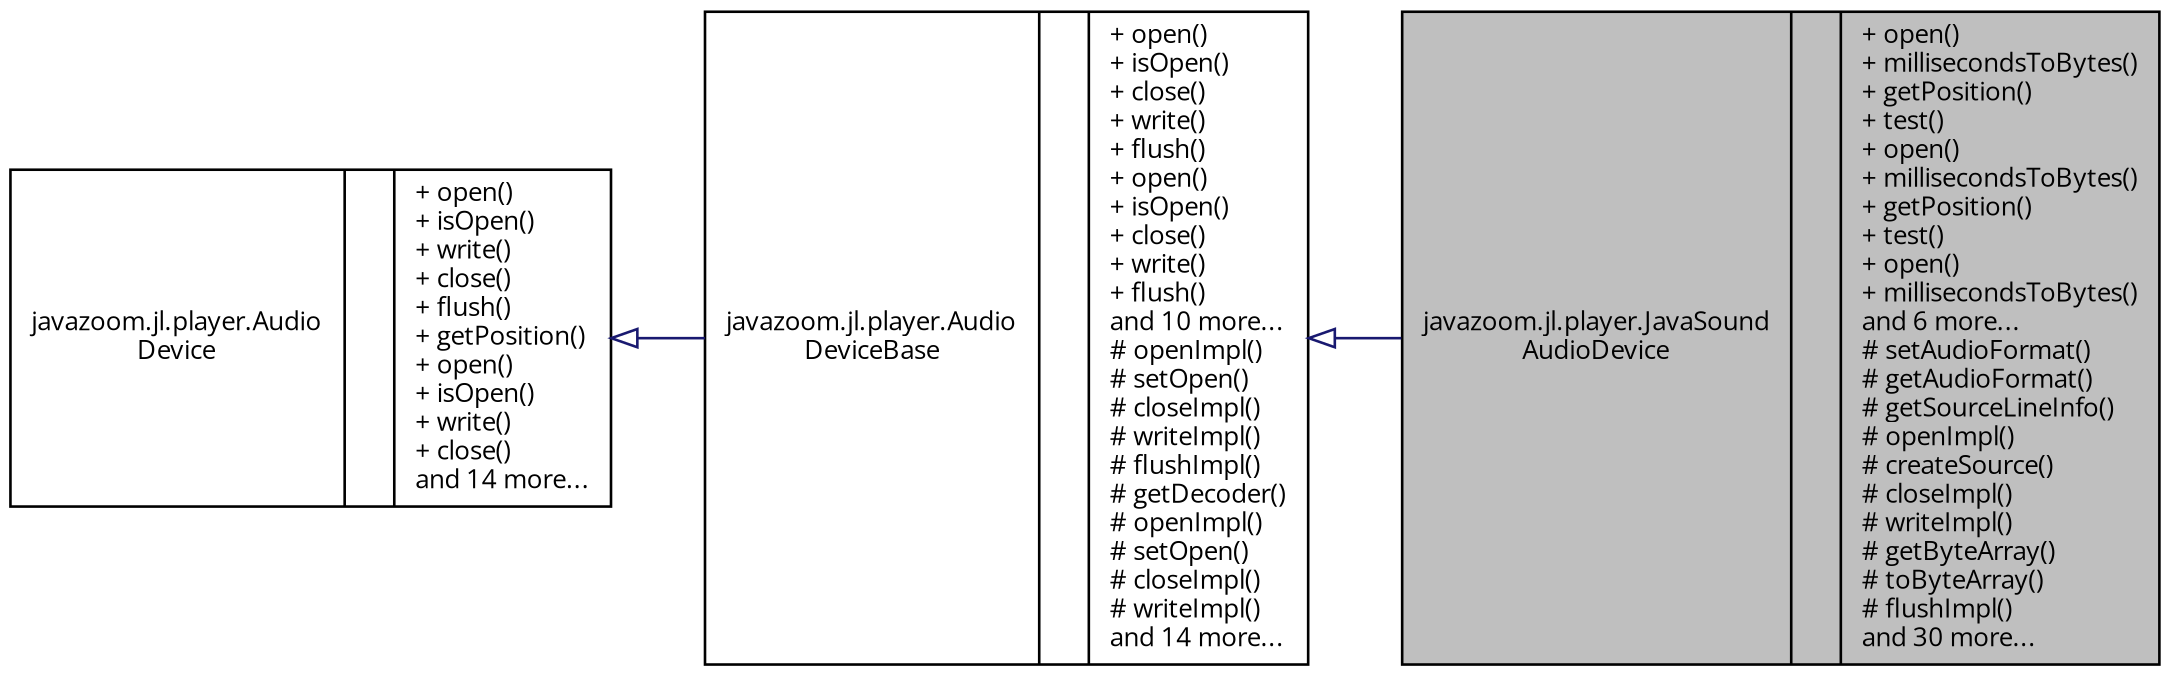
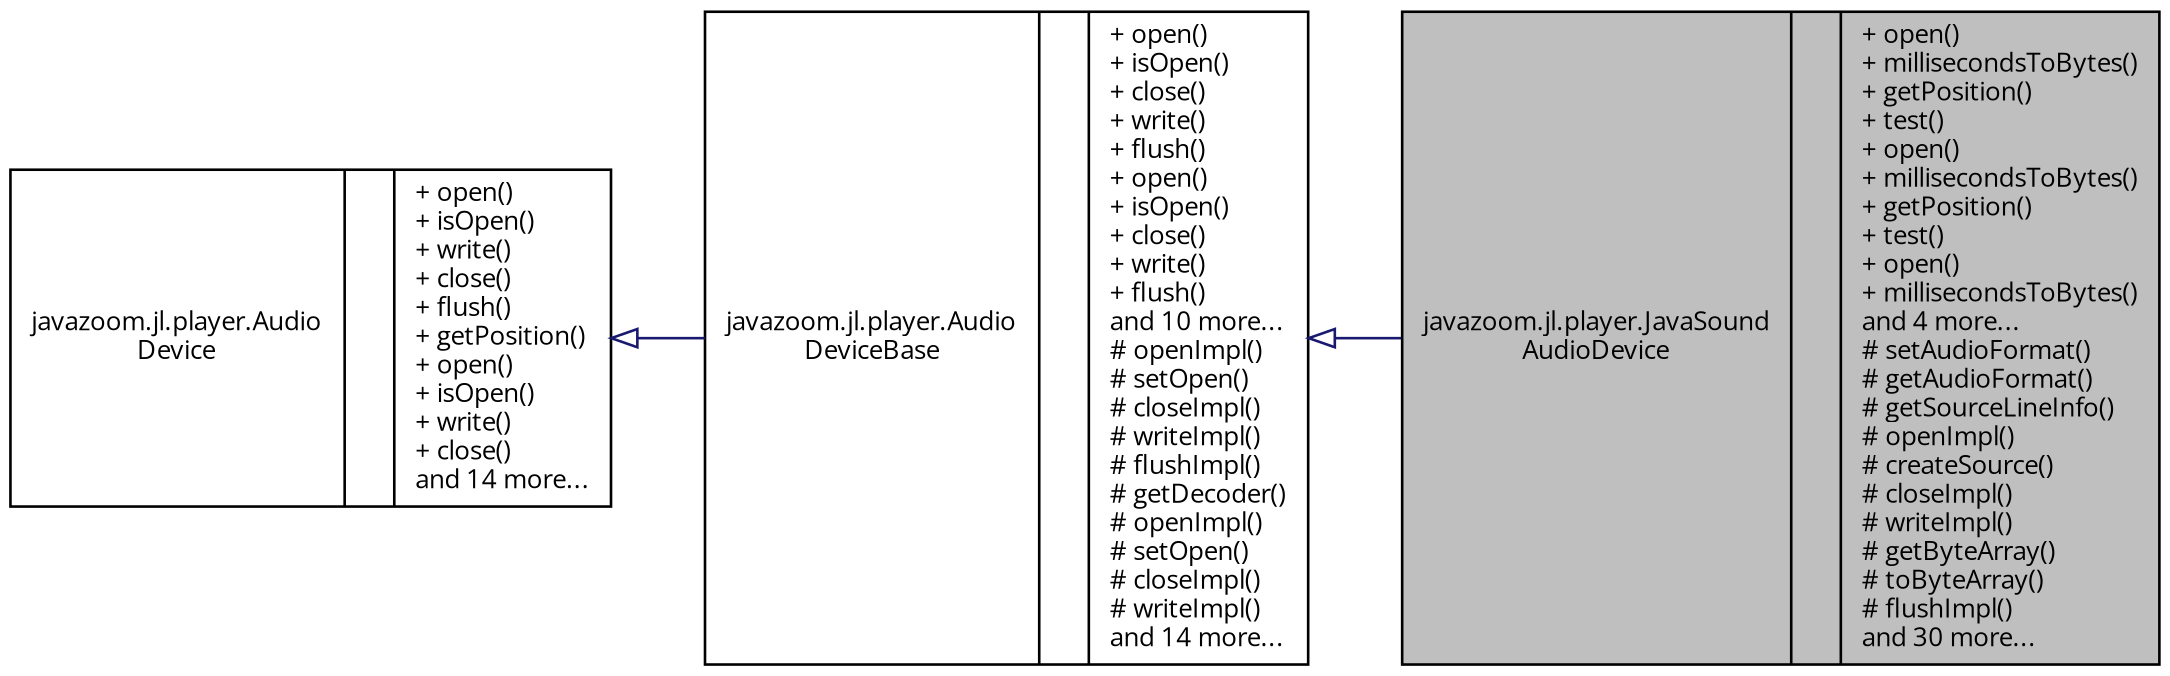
(1941, 322) -> (1941, 322)
